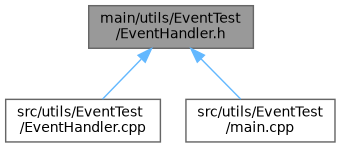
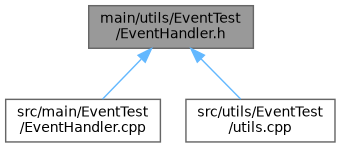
(83, 121) -> (83, 121)
(260, 121) -> (260, 121)
